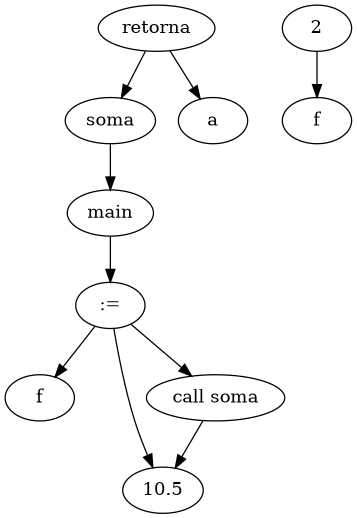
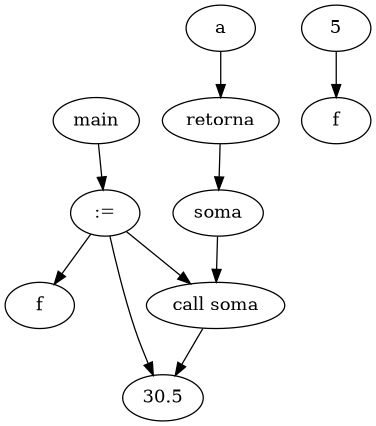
(317, 28) -> (336, 28)
(182, 69) -> (221, 68)
(110, 161) -> (217, 253)
(163, 490) -> (163, 398)
